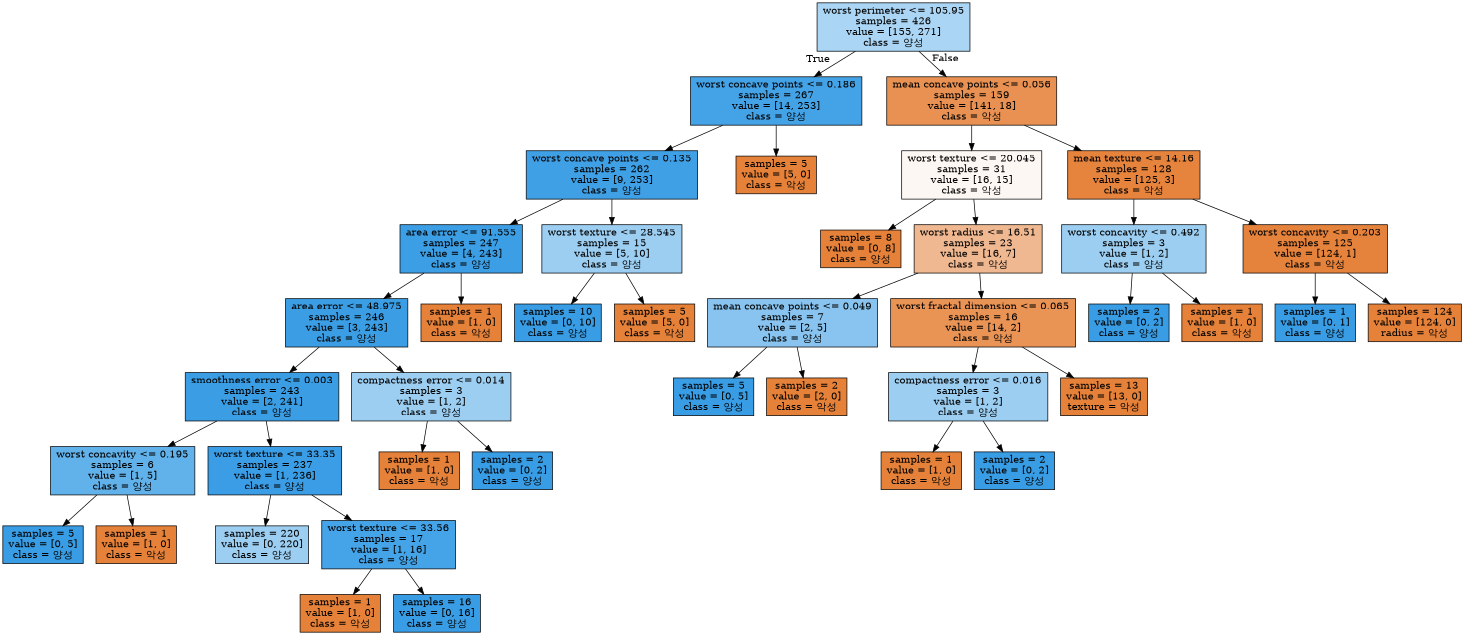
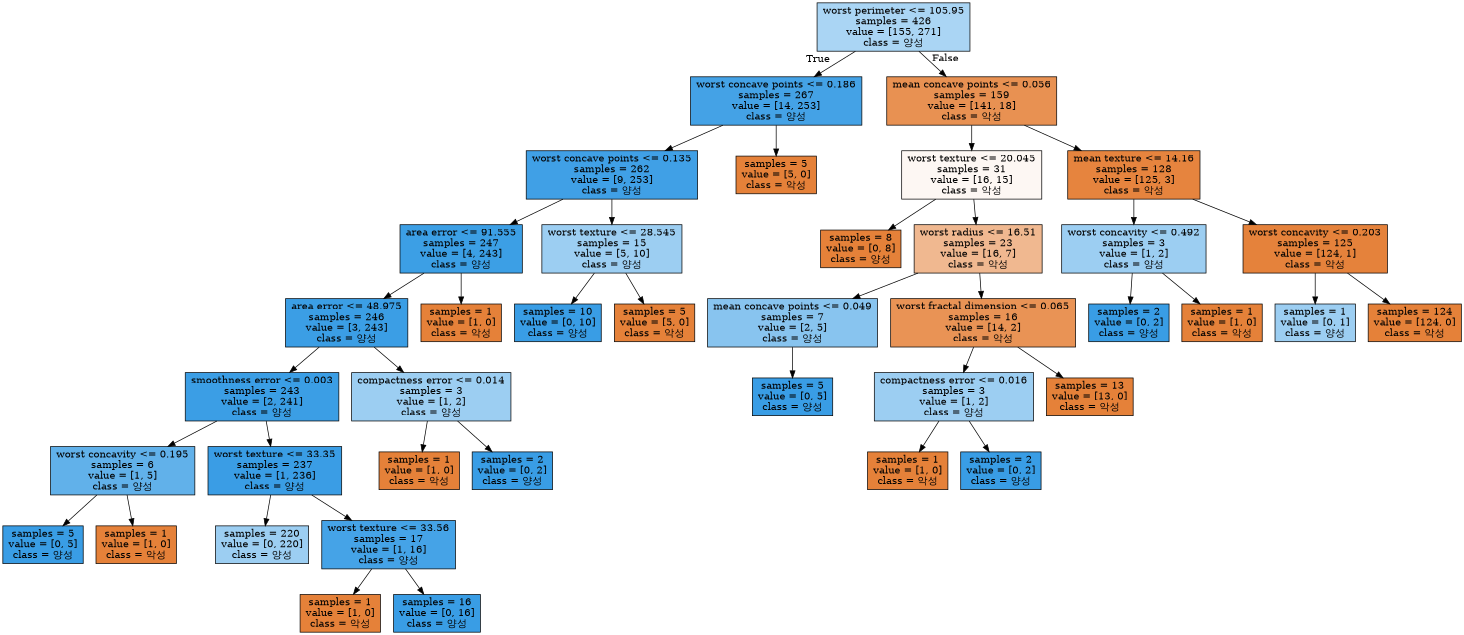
(1315, 323) -> (1315, 323)
(1415, 323) -> (1415, 323)
(807, 397) -> none
(1104, 397) -> (1090, 397)
